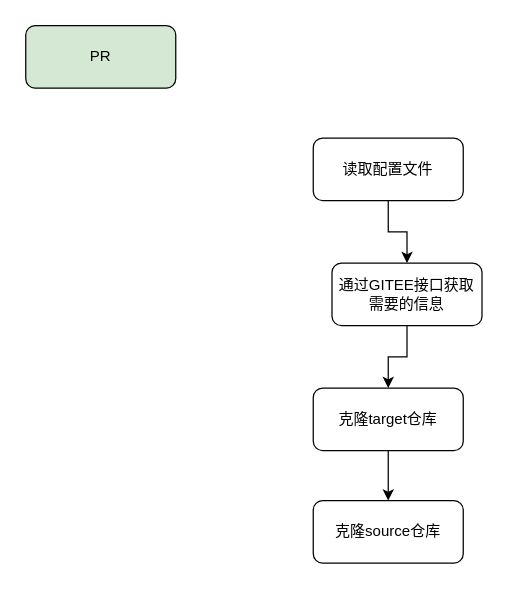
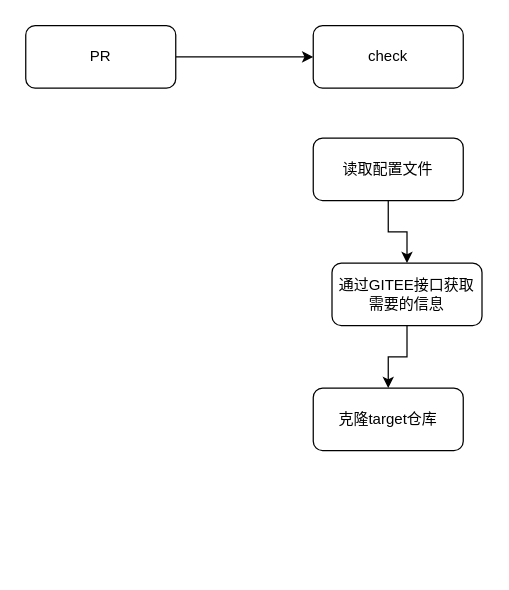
(101, 57) -> (101, 57)
none -> (240, 57)
none -> (388, 57)
(388, 472) -> none
(388, 532) -> none
